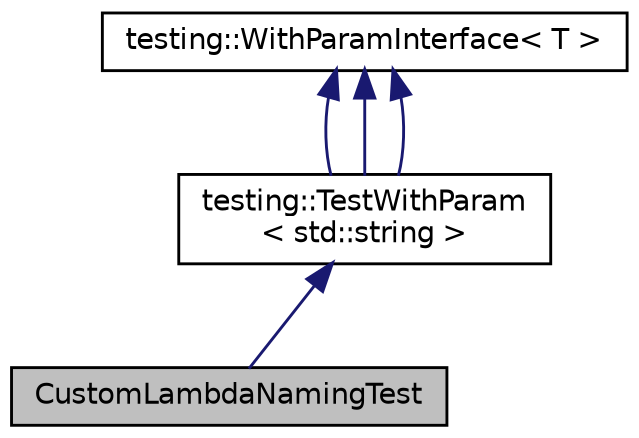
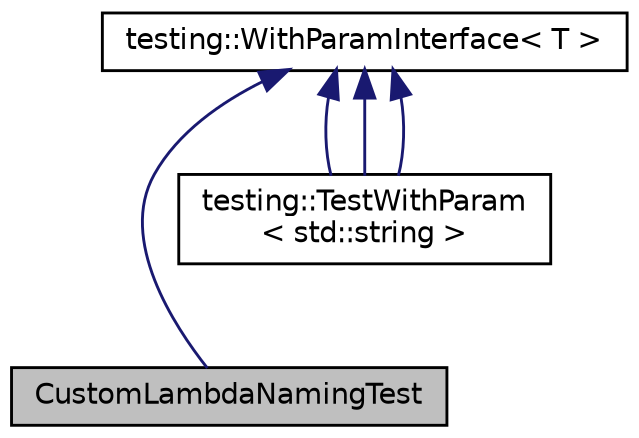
(282, 327) -> (144, 206)
